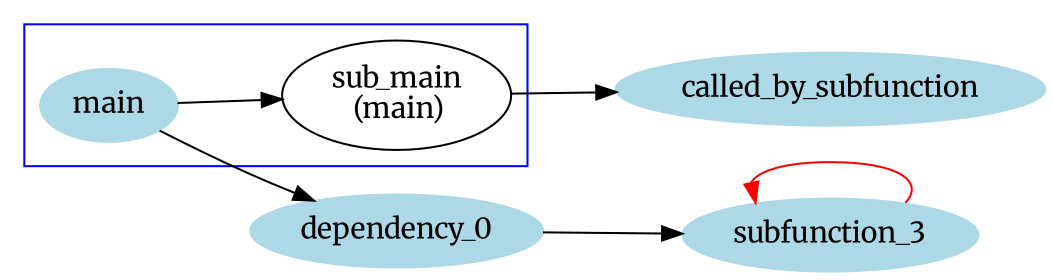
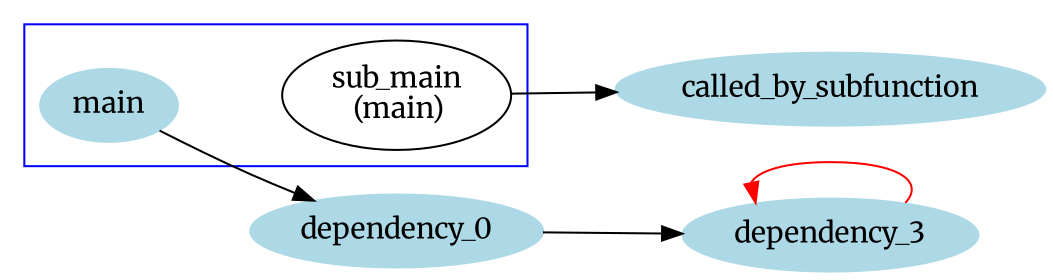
(219, 102) -> none
(830, 235) -> (830, 235)
